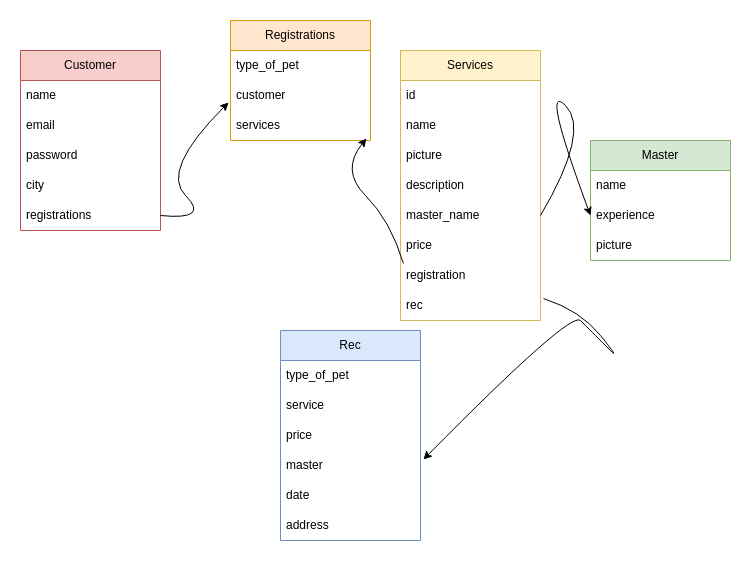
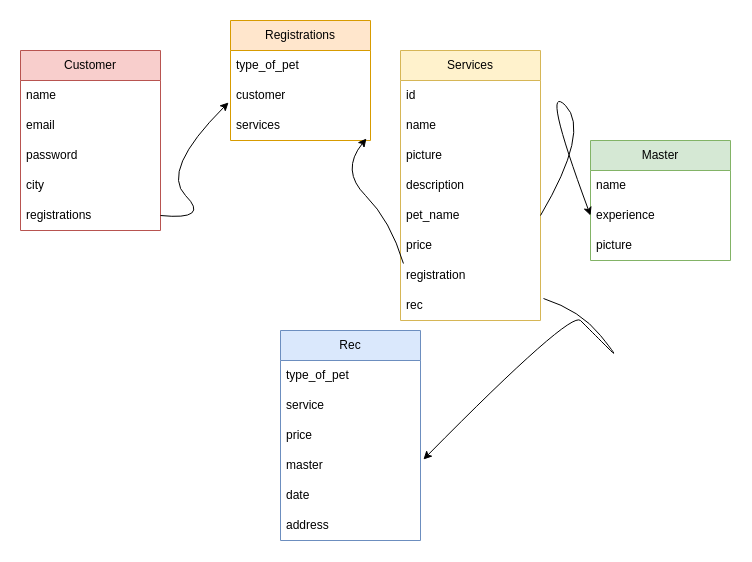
(443, 216) -> (433, 216)
